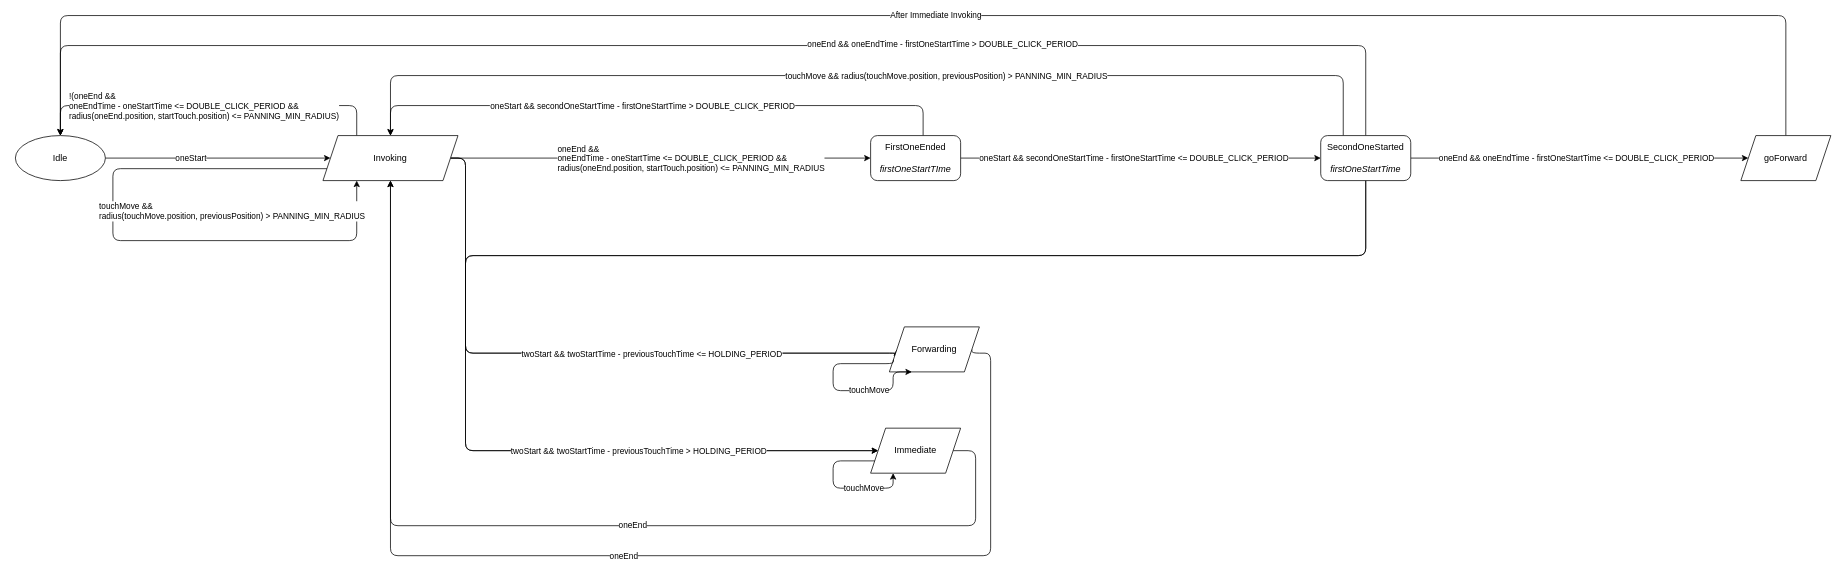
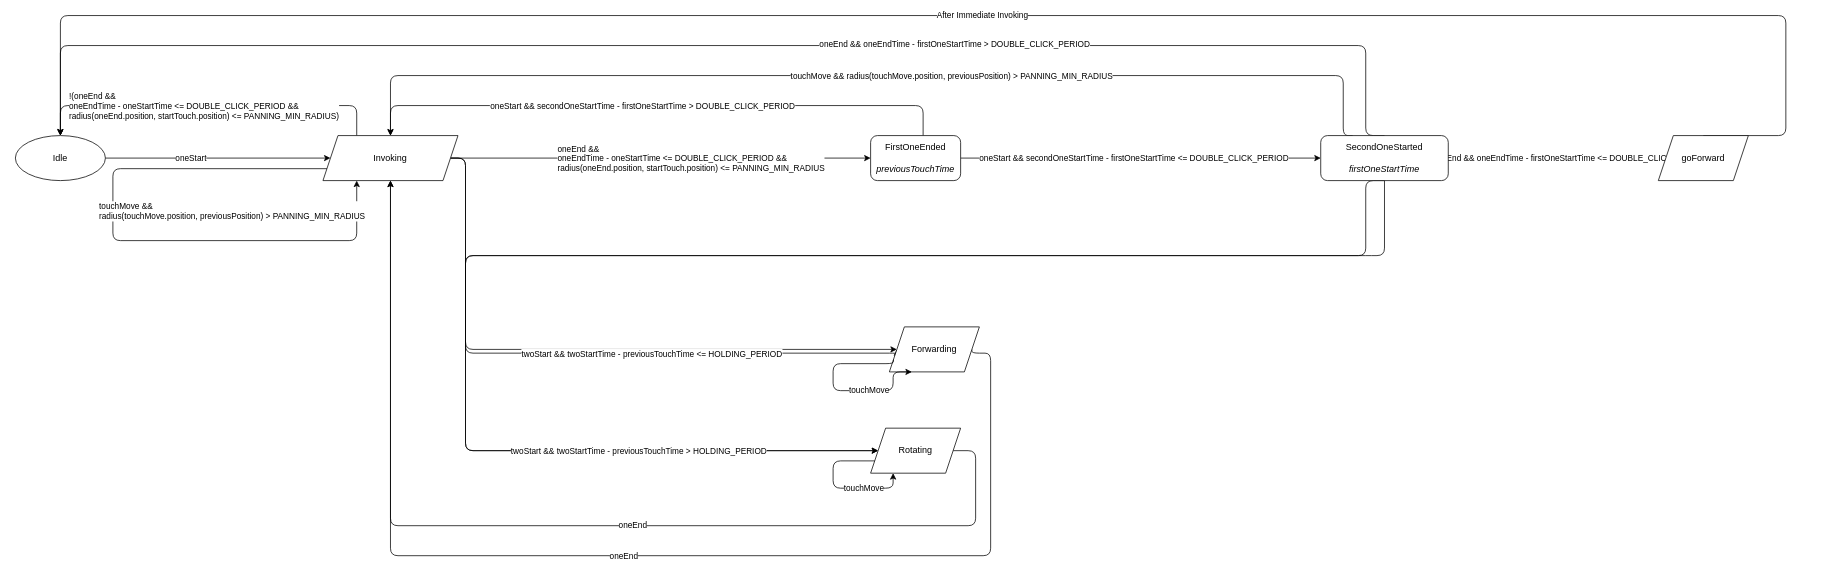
(915, 158) -> (915, 158)
(1365, 158) -> (1384, 158)
(1785, 158) -> (1703, 158)
(915, 450) -> (915, 450)
